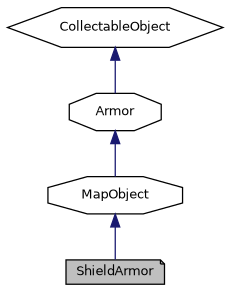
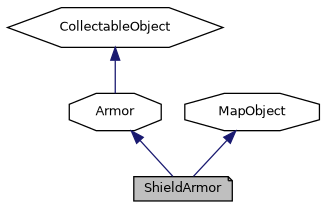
(115, 160) -> (156, 158)
